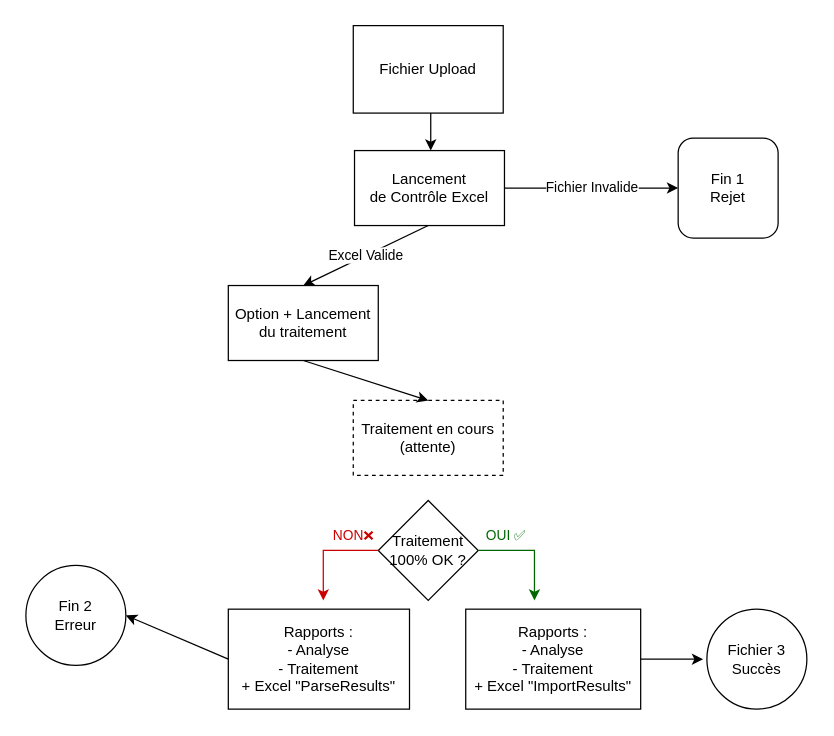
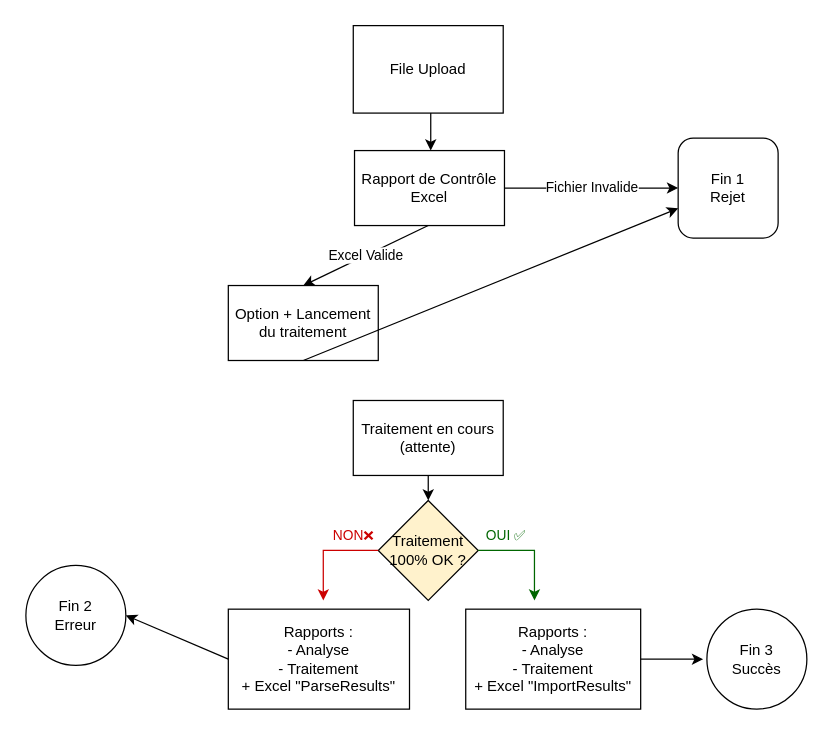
(428, 69) -> (428, 69)
(429, 188) -> (429, 188)
(361, 379) -> (487, 286)
(428, 438) -> (428, 438)
none -> (428, 484)
(428, 551) -> (428, 551)
(757, 659) -> (757, 659)
